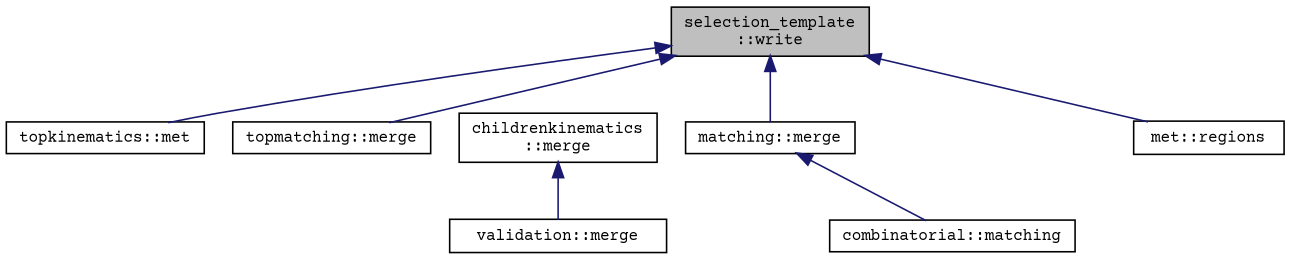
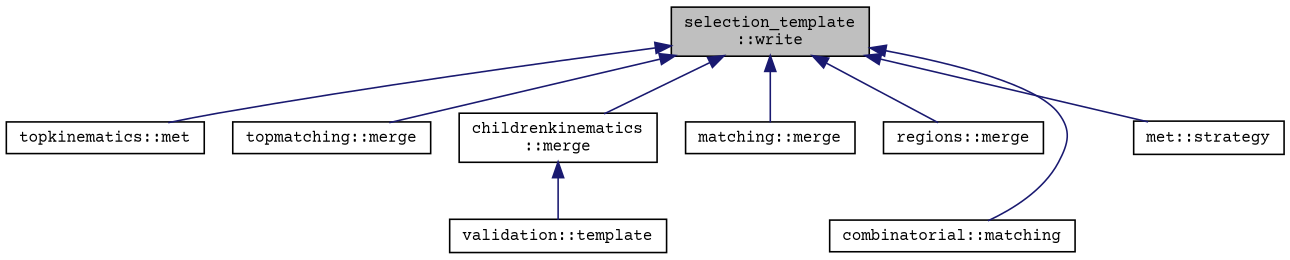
none -> (657, 88)
none -> (963, 138)
(1209, 138) -> (1209, 138)
(868, 191) -> (1056, 111)
(558, 236) -> (558, 236)
